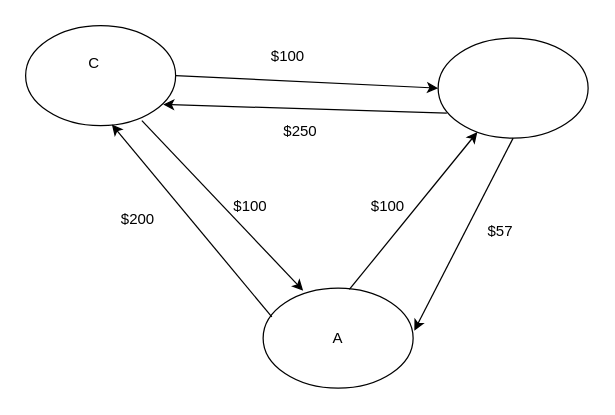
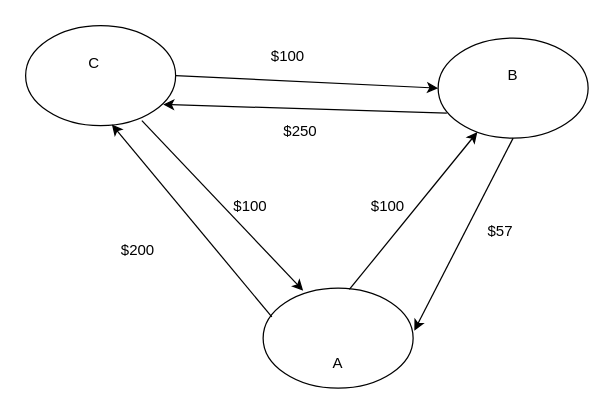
none -> (513, 76)
(138, 219) -> (138, 251)
(338, 338) -> (338, 363)
